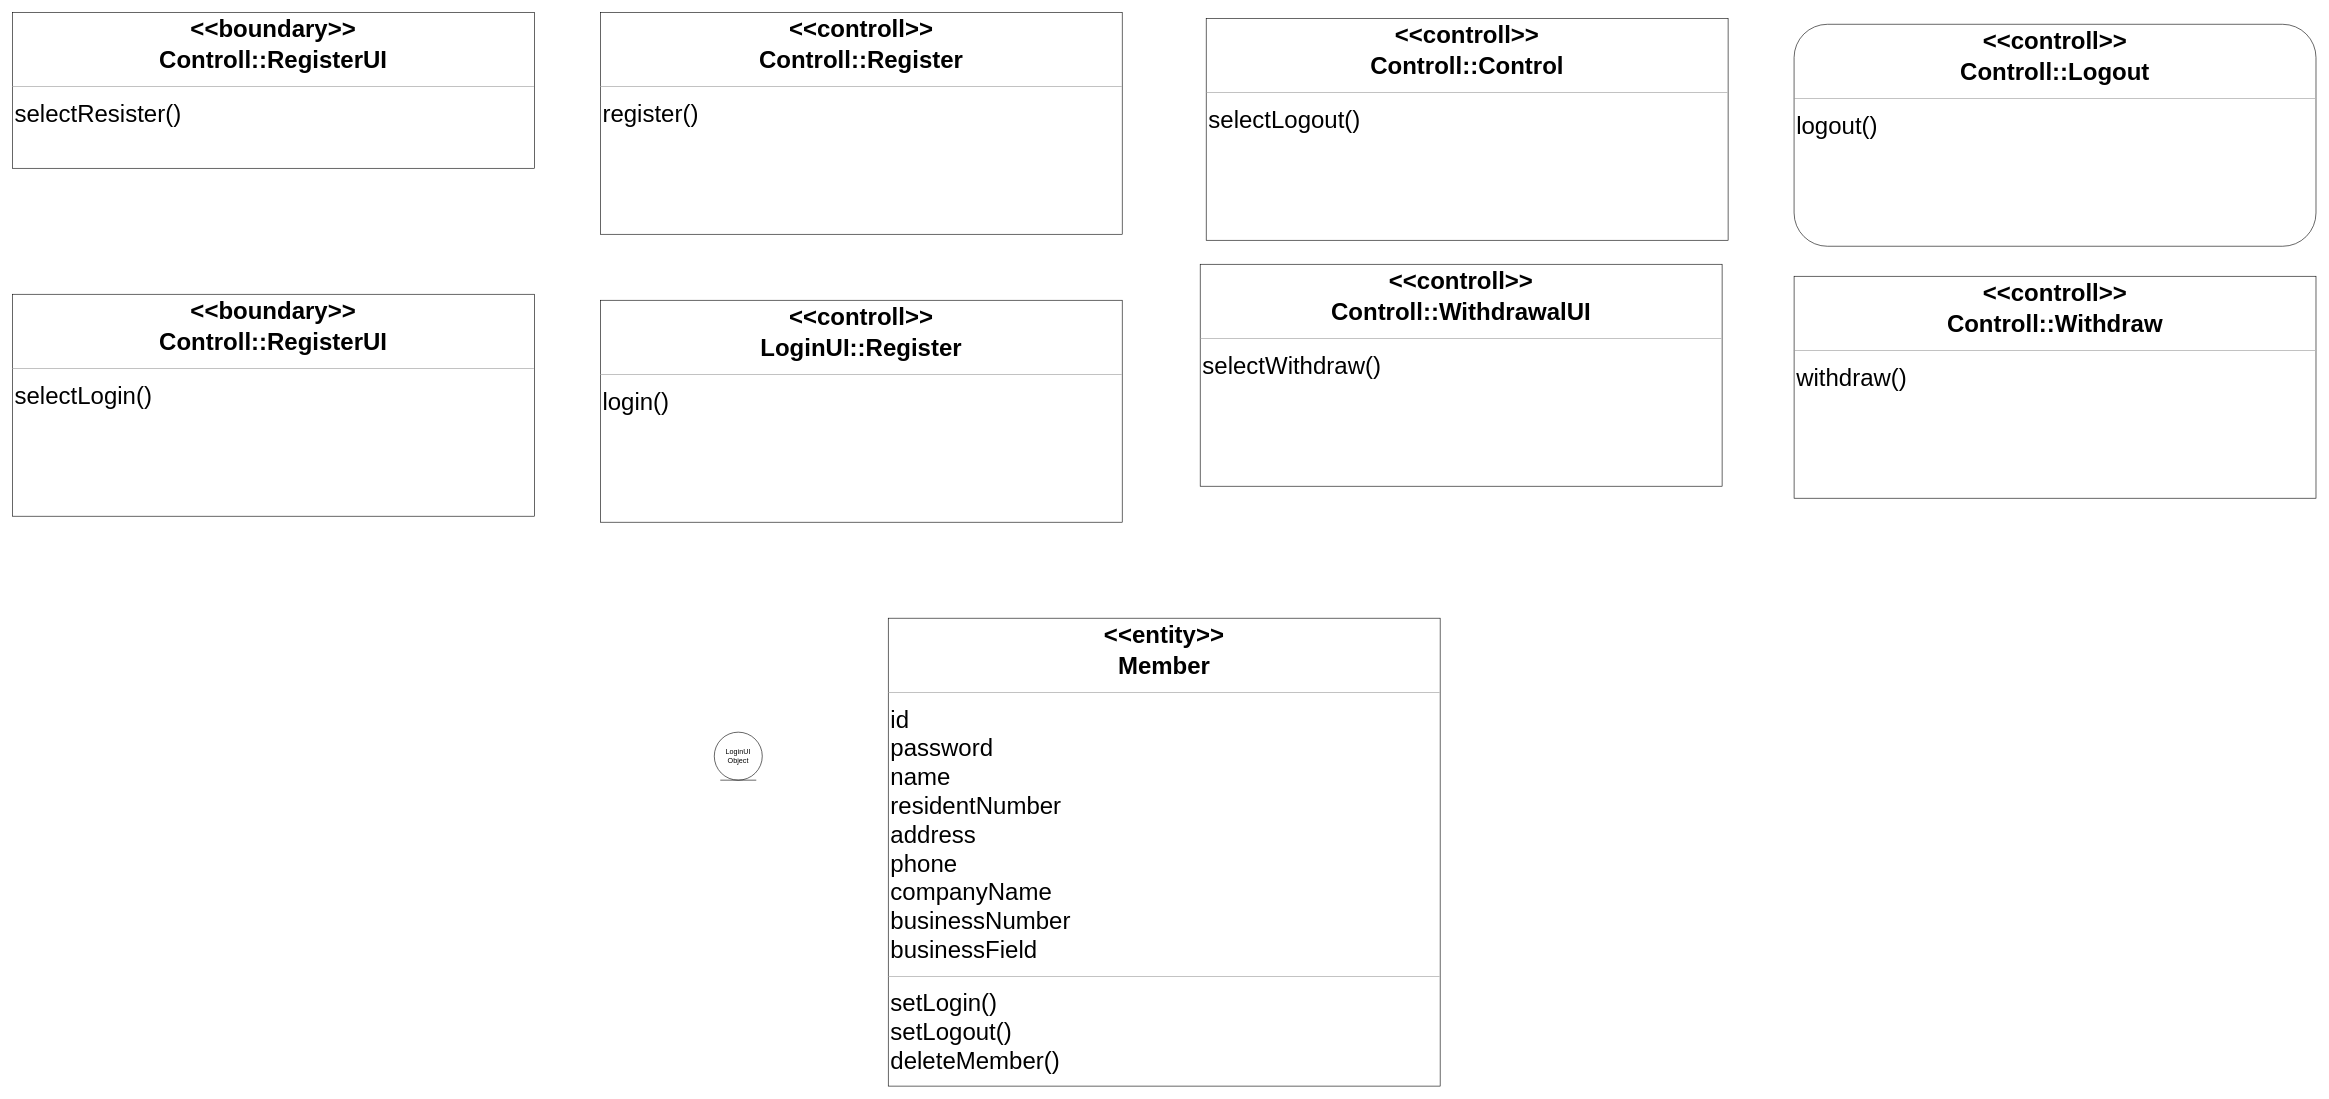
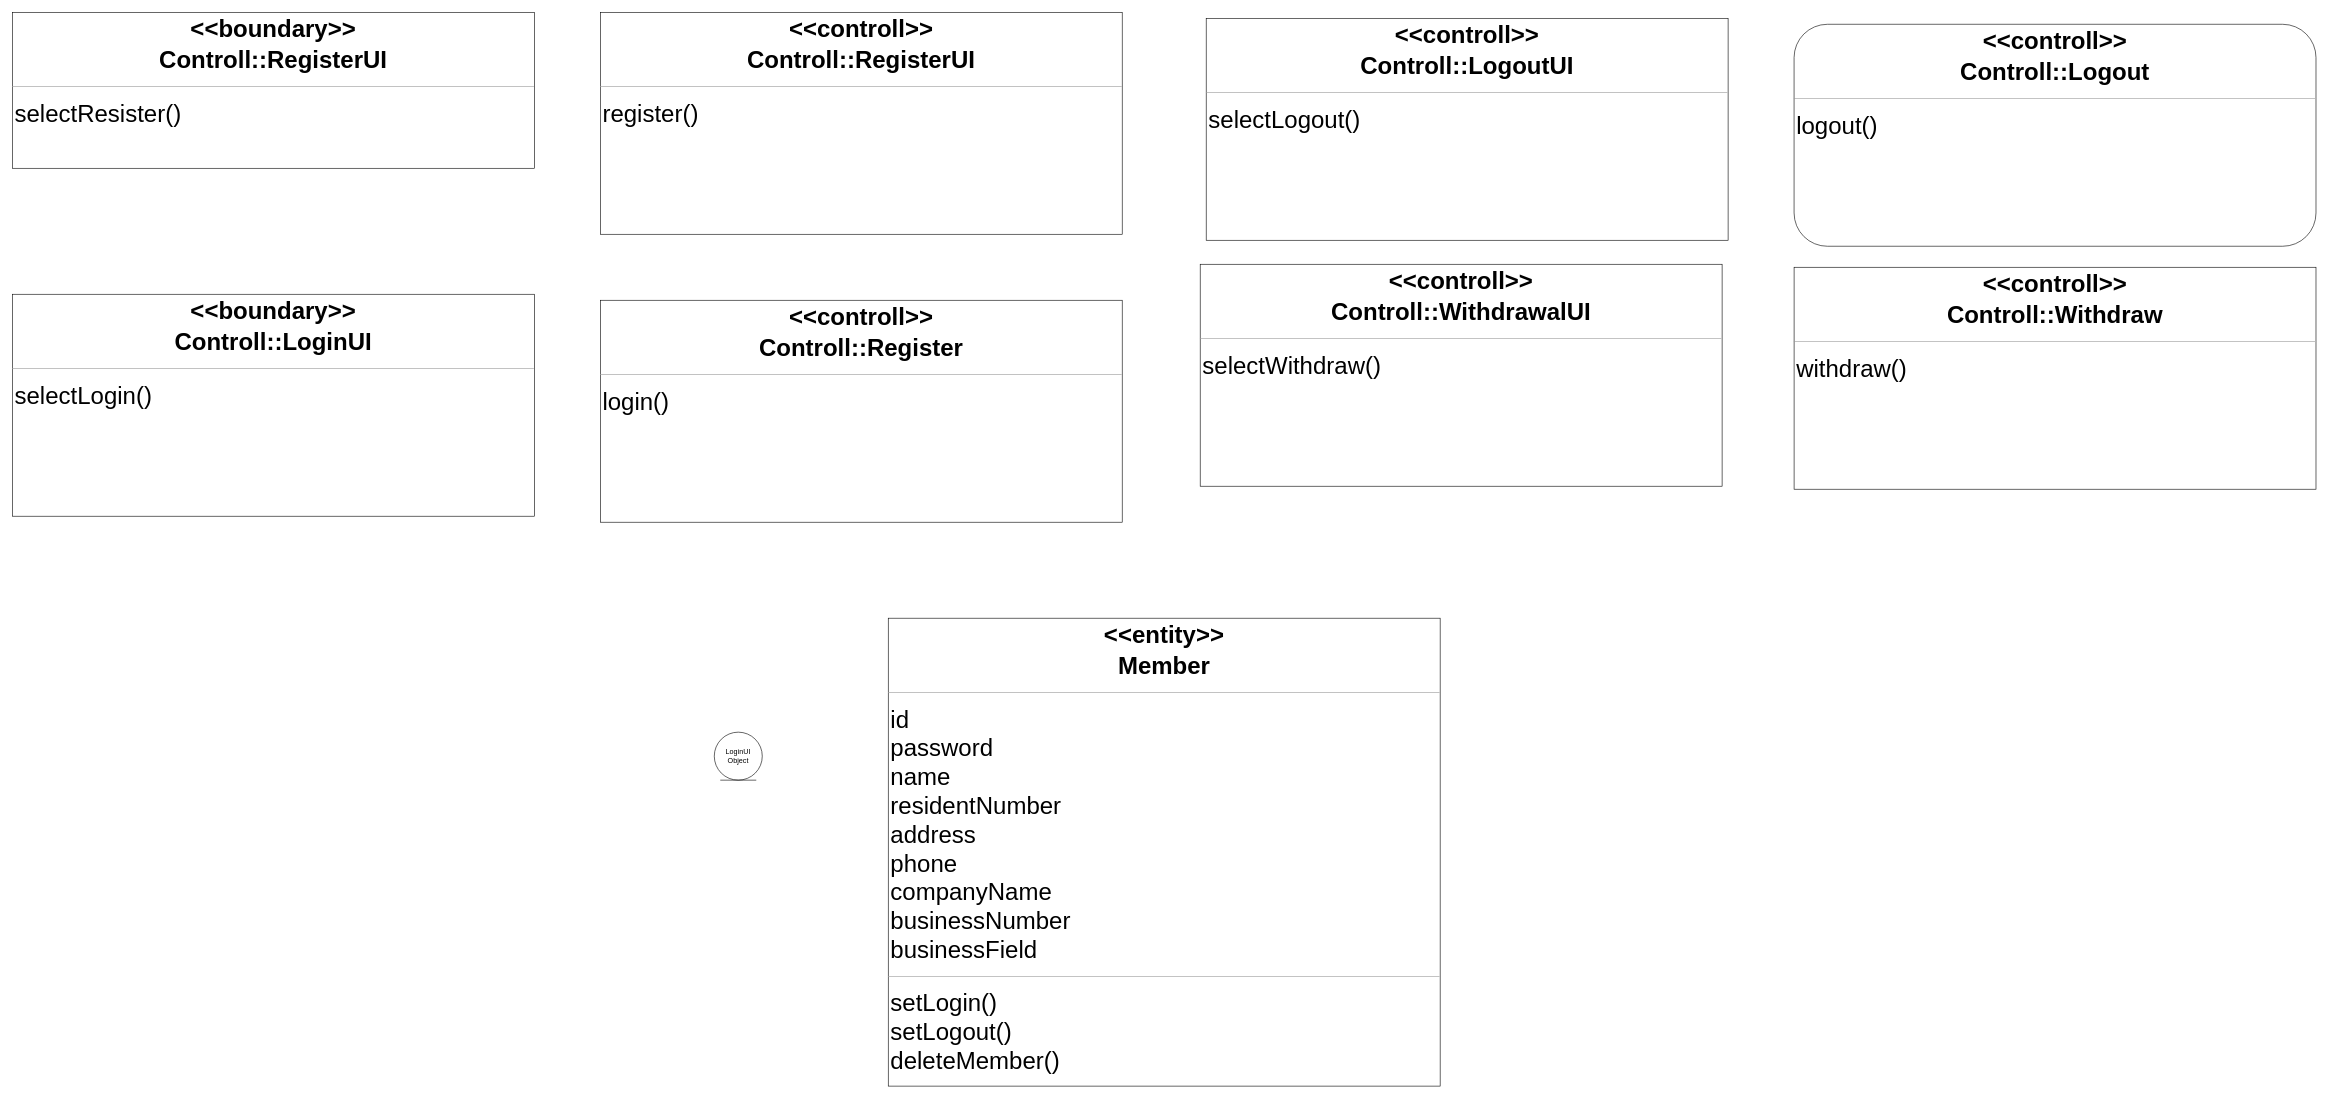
(632, 25) -> (636, 25)
(1236, 31) -> (1239, 31)
(48, 307) -> (42, 307)
(631, 313) -> (632, 313)
(2055, 387) -> (2055, 378)
